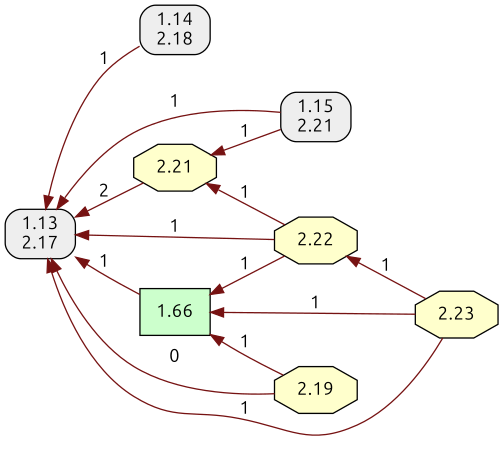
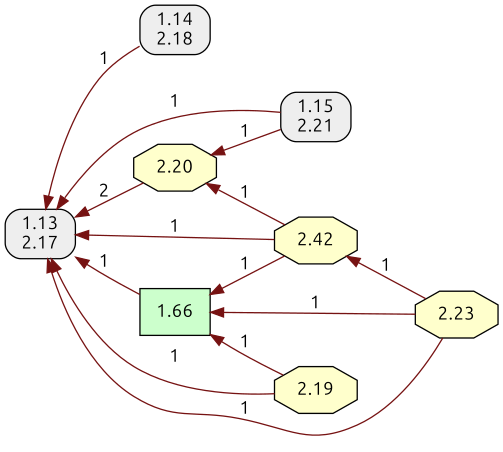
(175, 168) -> (175, 168)
(316, 240) -> (316, 240)
(175, 357) -> (175, 357)
